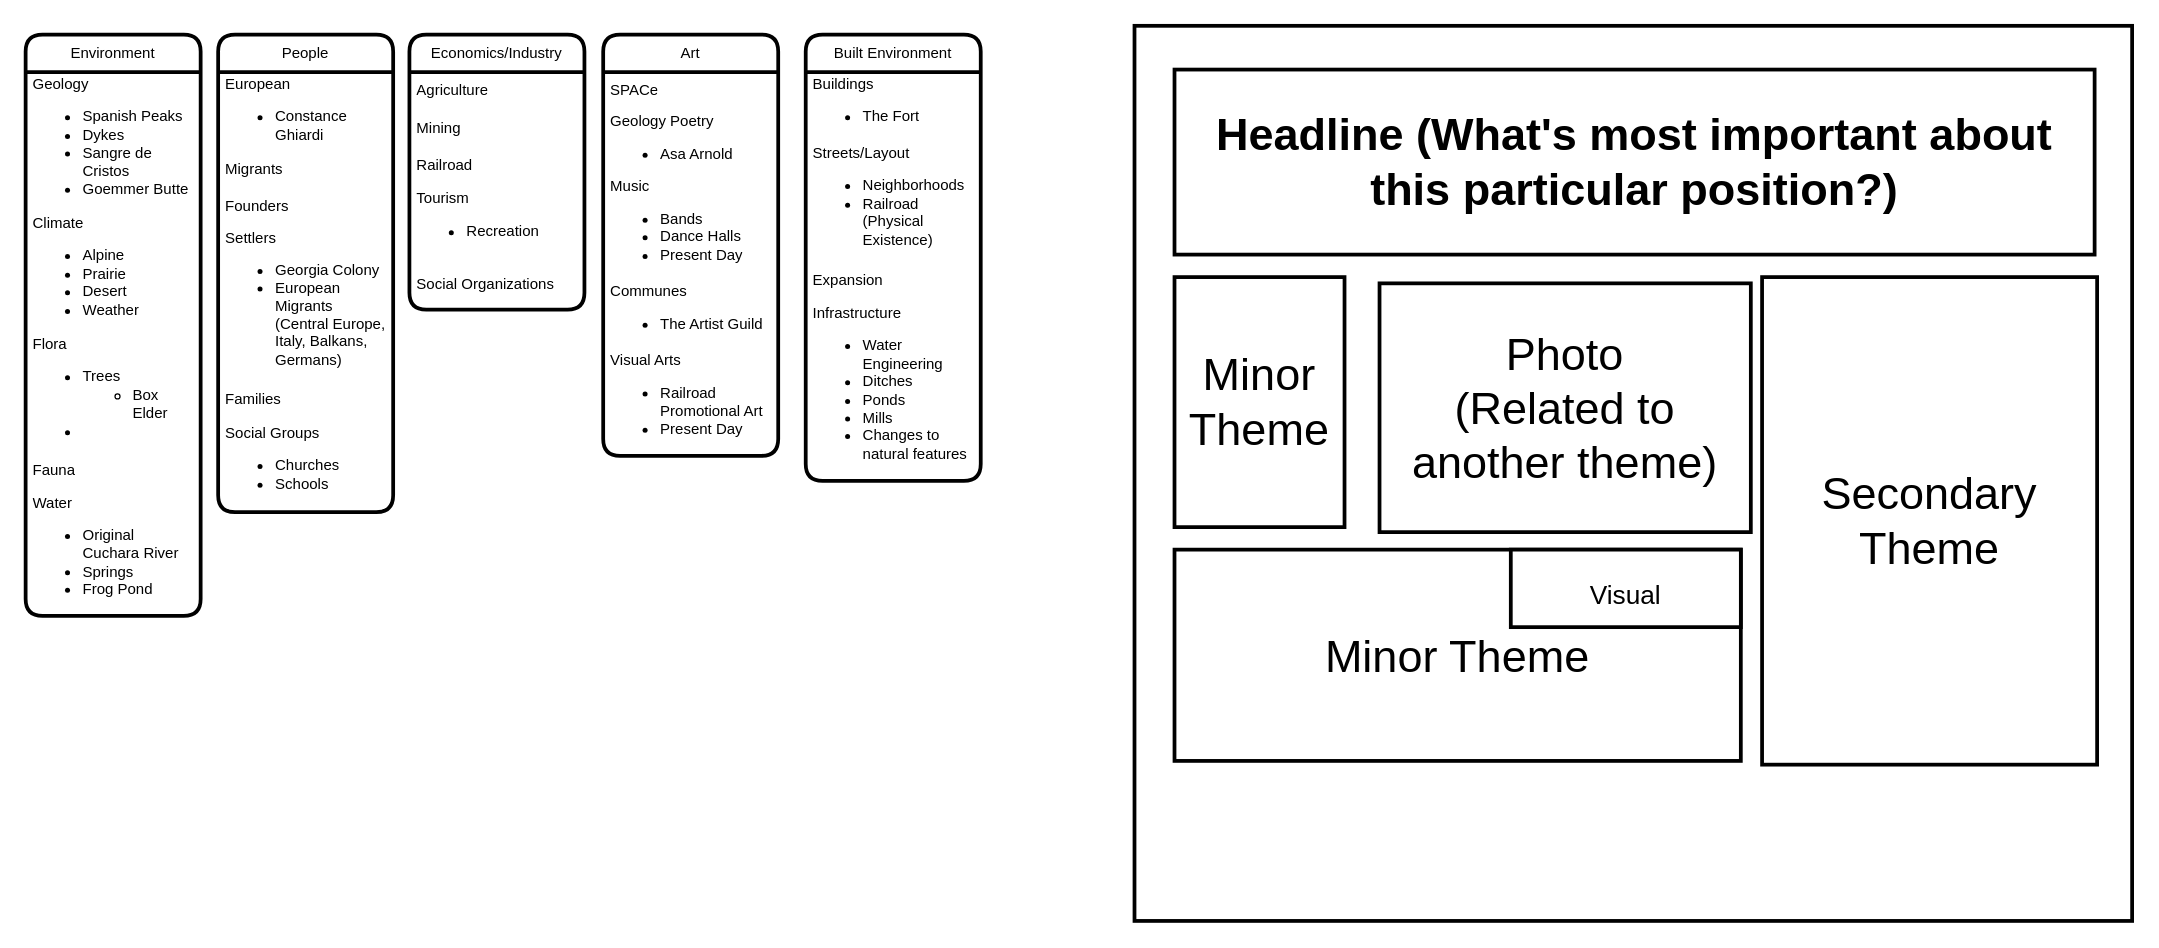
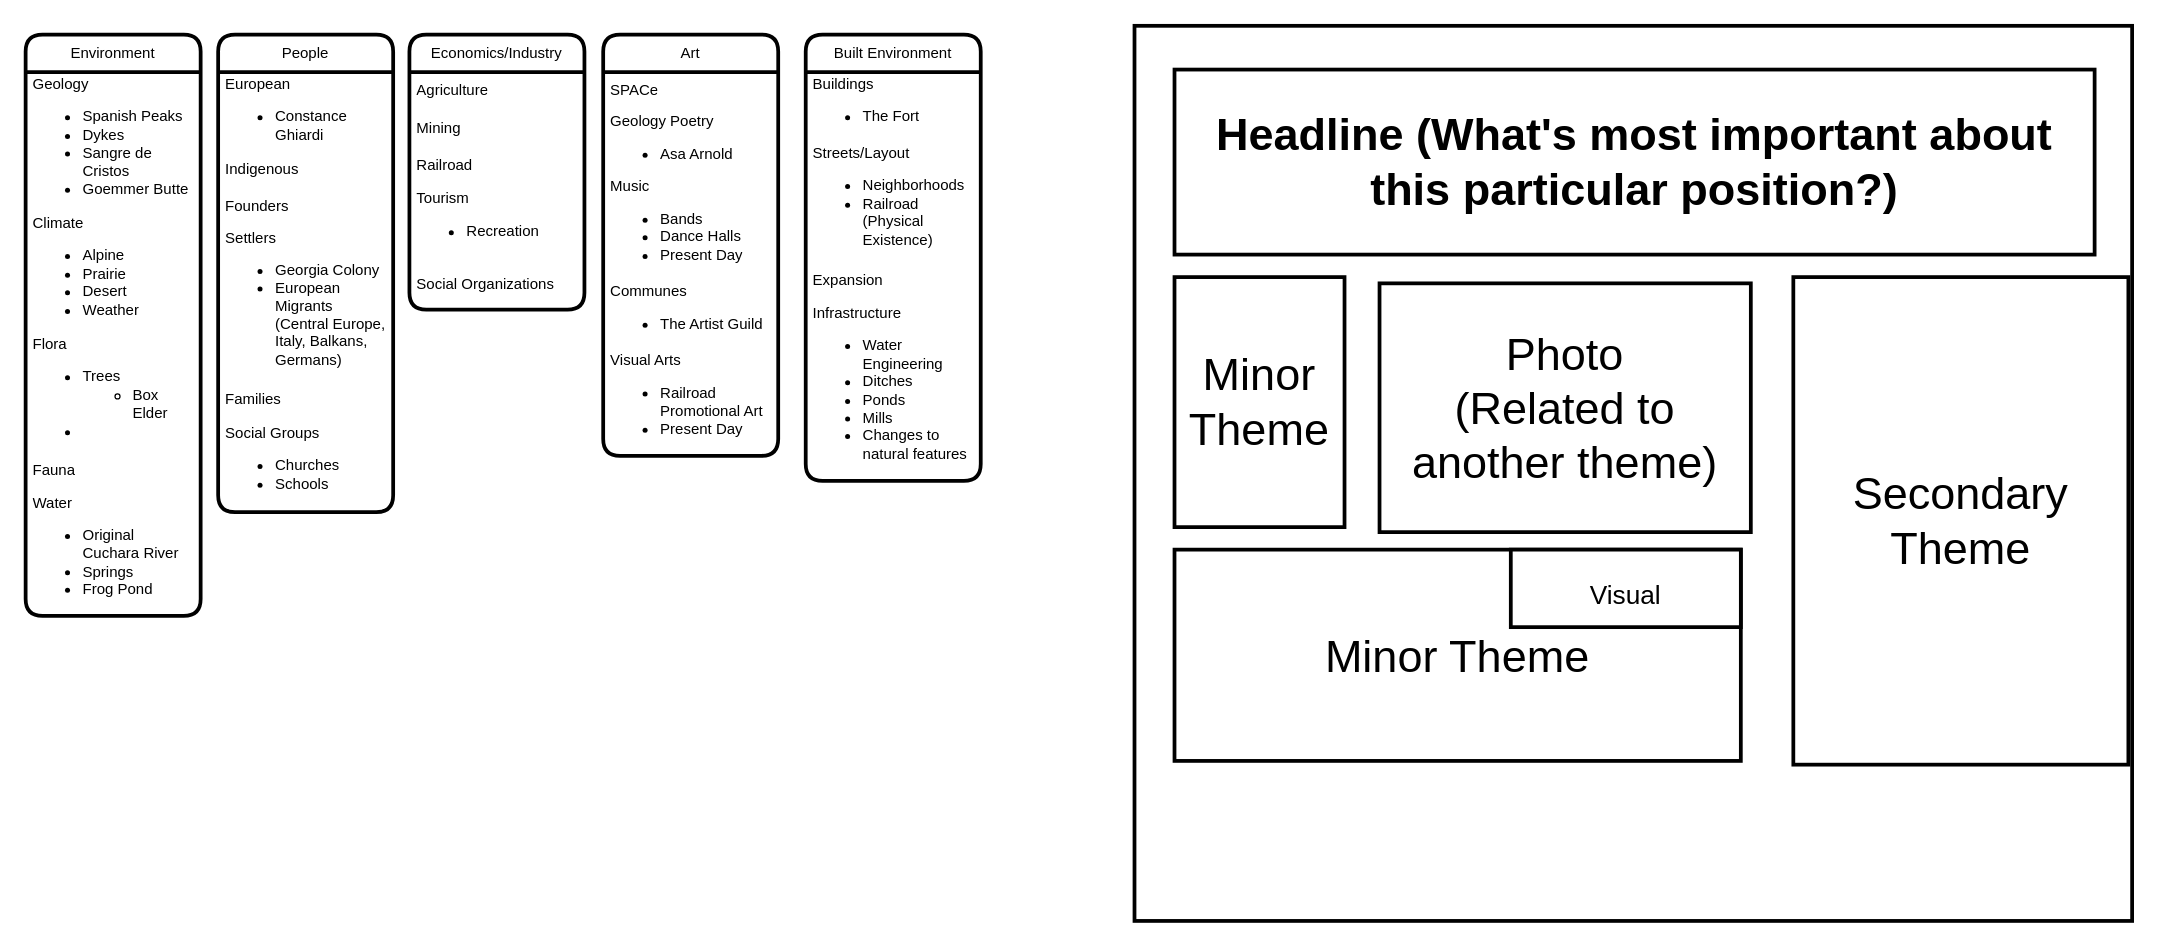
(257, 169) -> (266, 169)
(1929, 521) -> (1961, 521)
